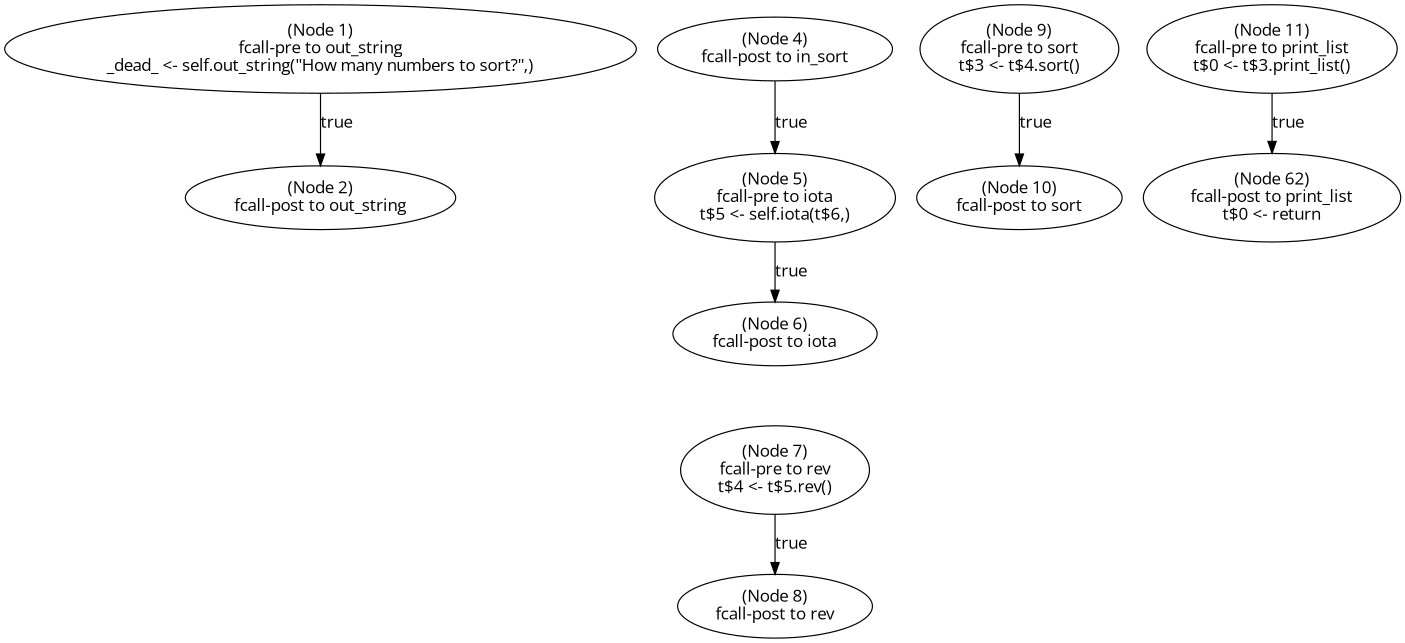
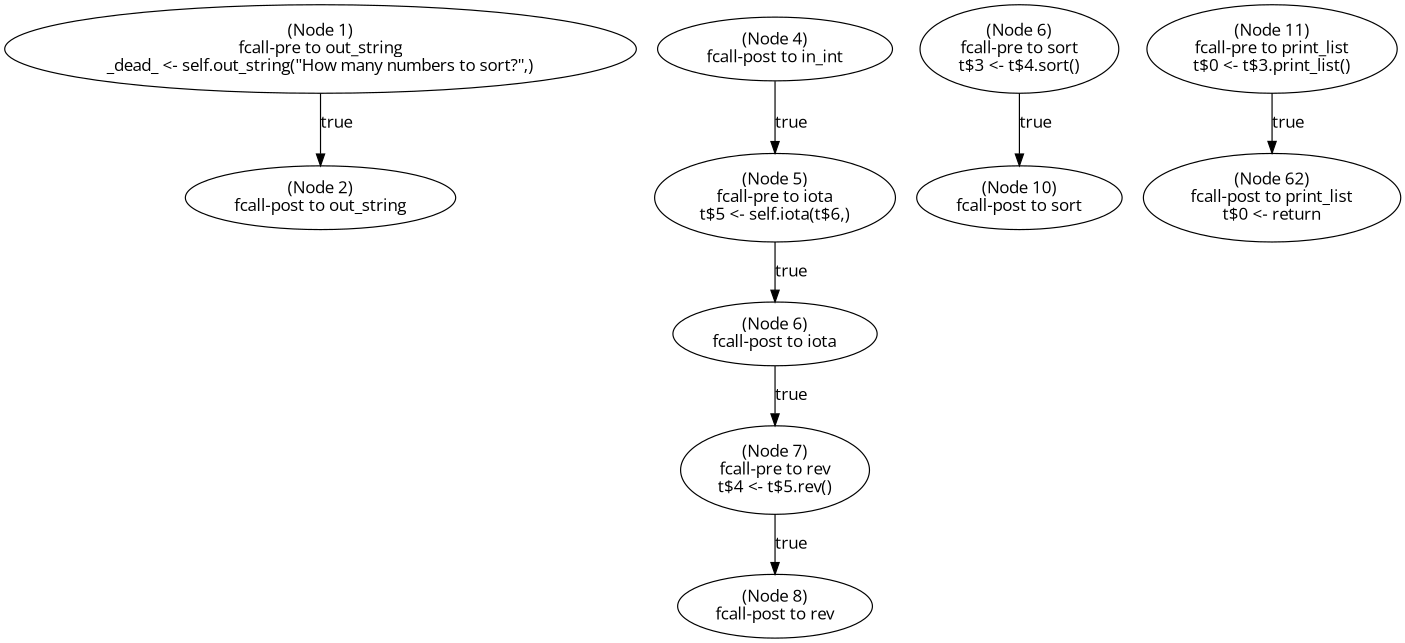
(775, 49) -> (775, 49)
(1019, 49) -> (1019, 49)
none -> (775, 390)
